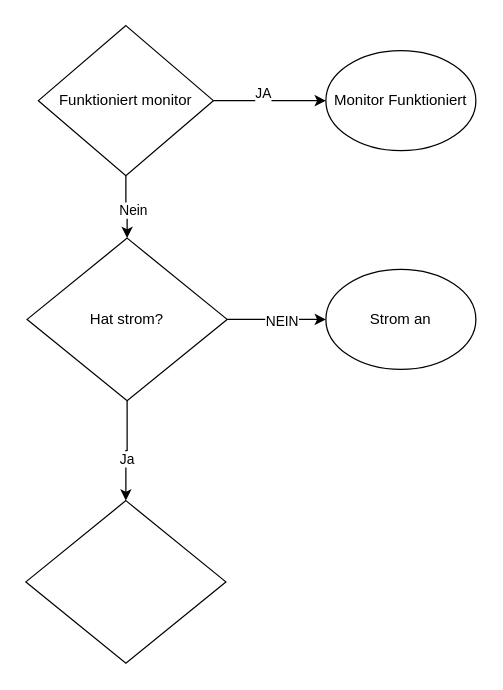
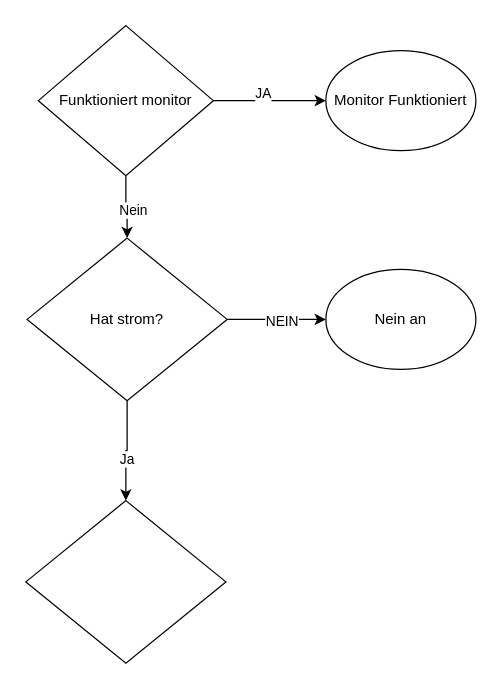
(401, 319) -> (401, 319)
